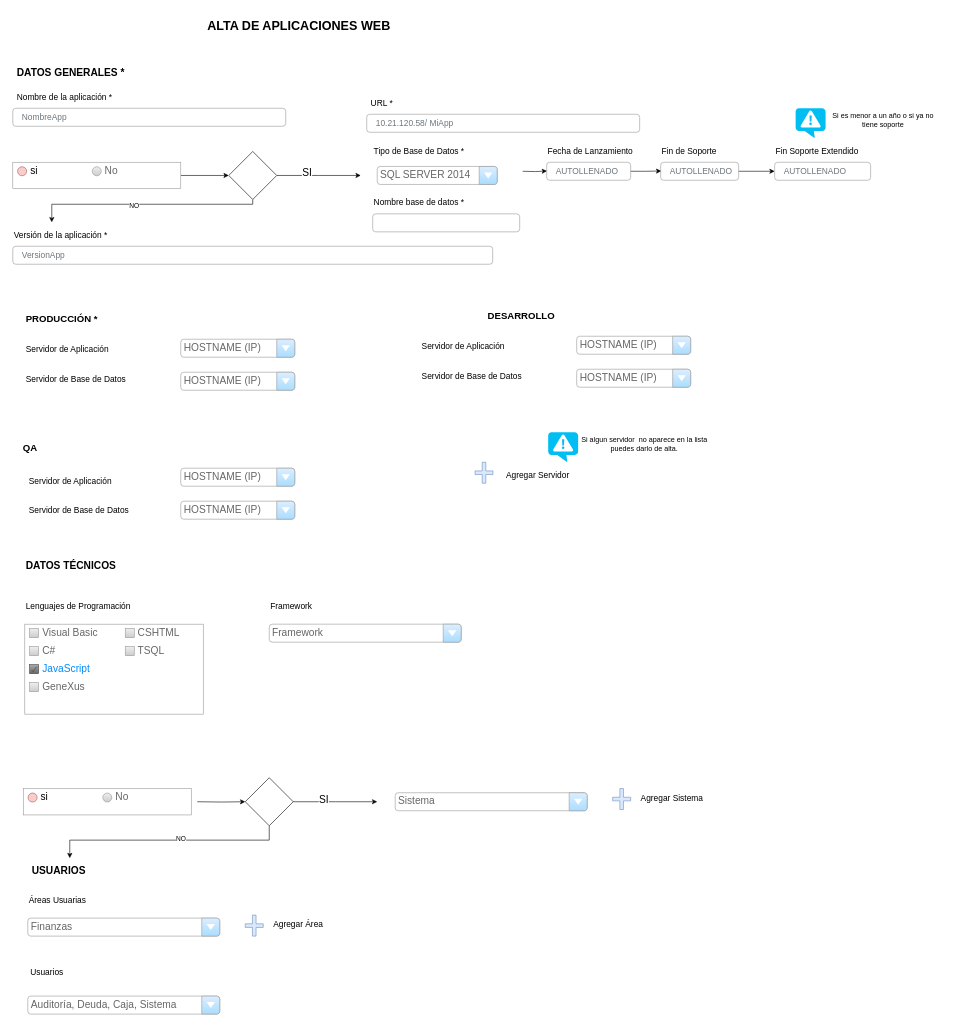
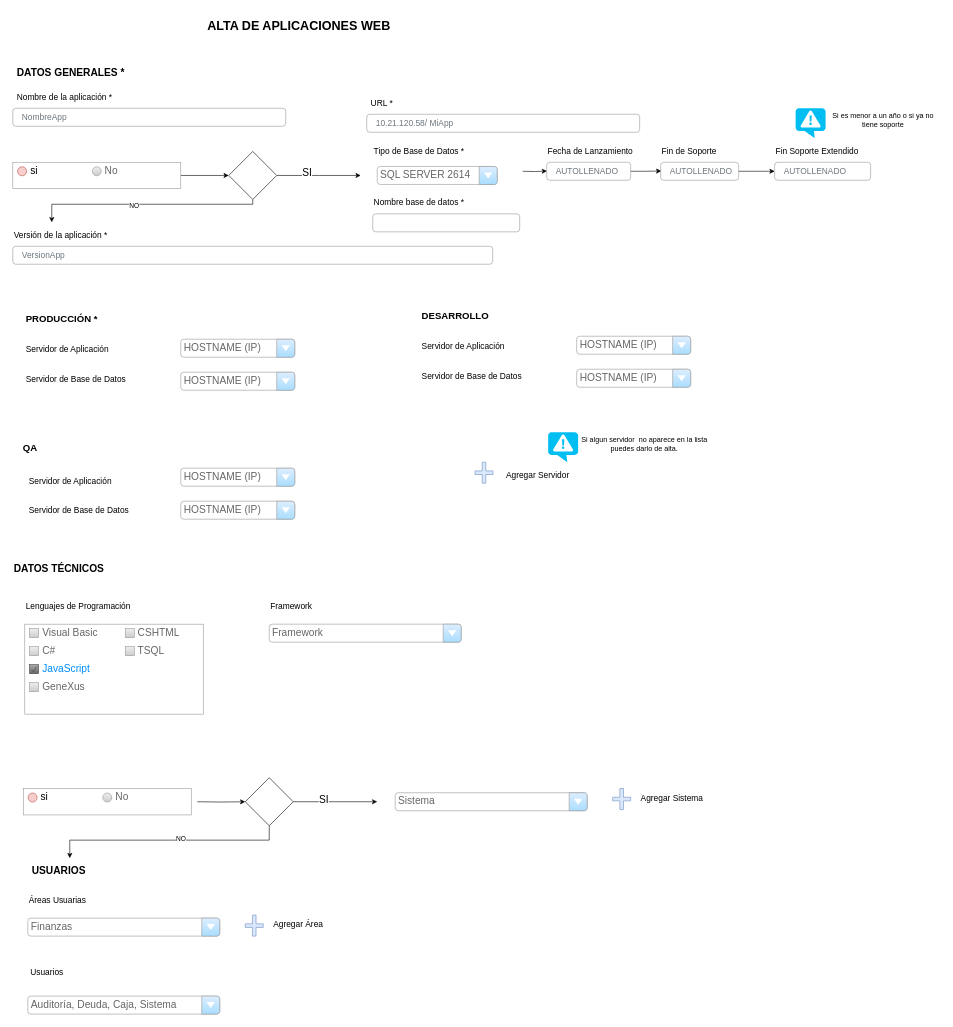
(420, 176) -> (420, 176)
(526, 315) -> (460, 315)
(103, 565) -> (91, 568)
